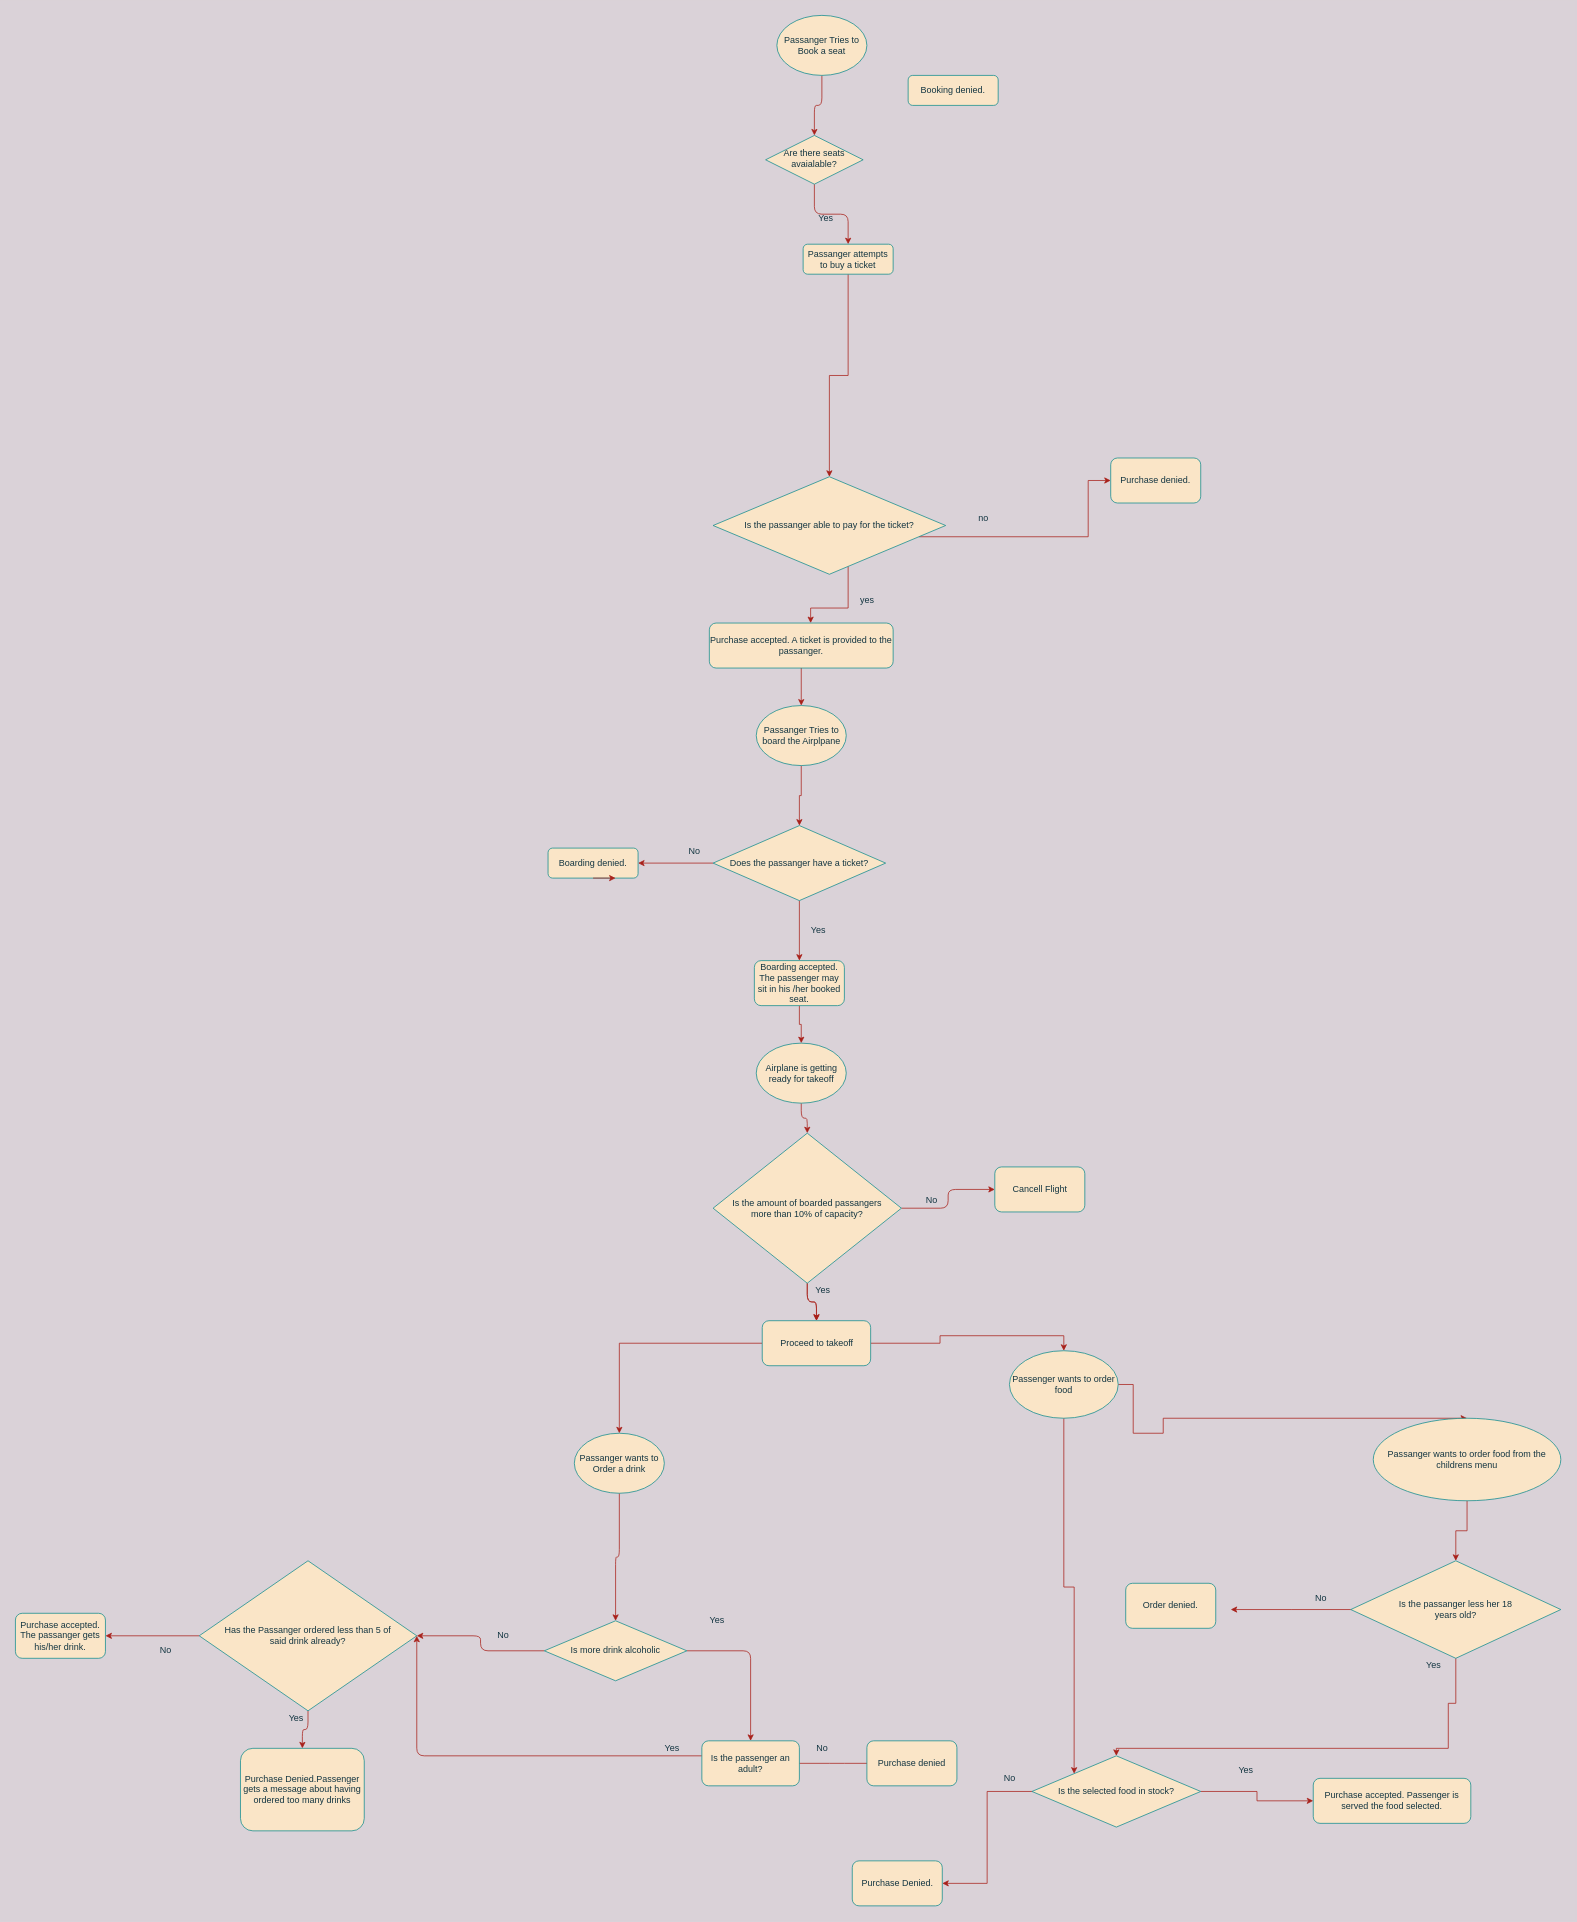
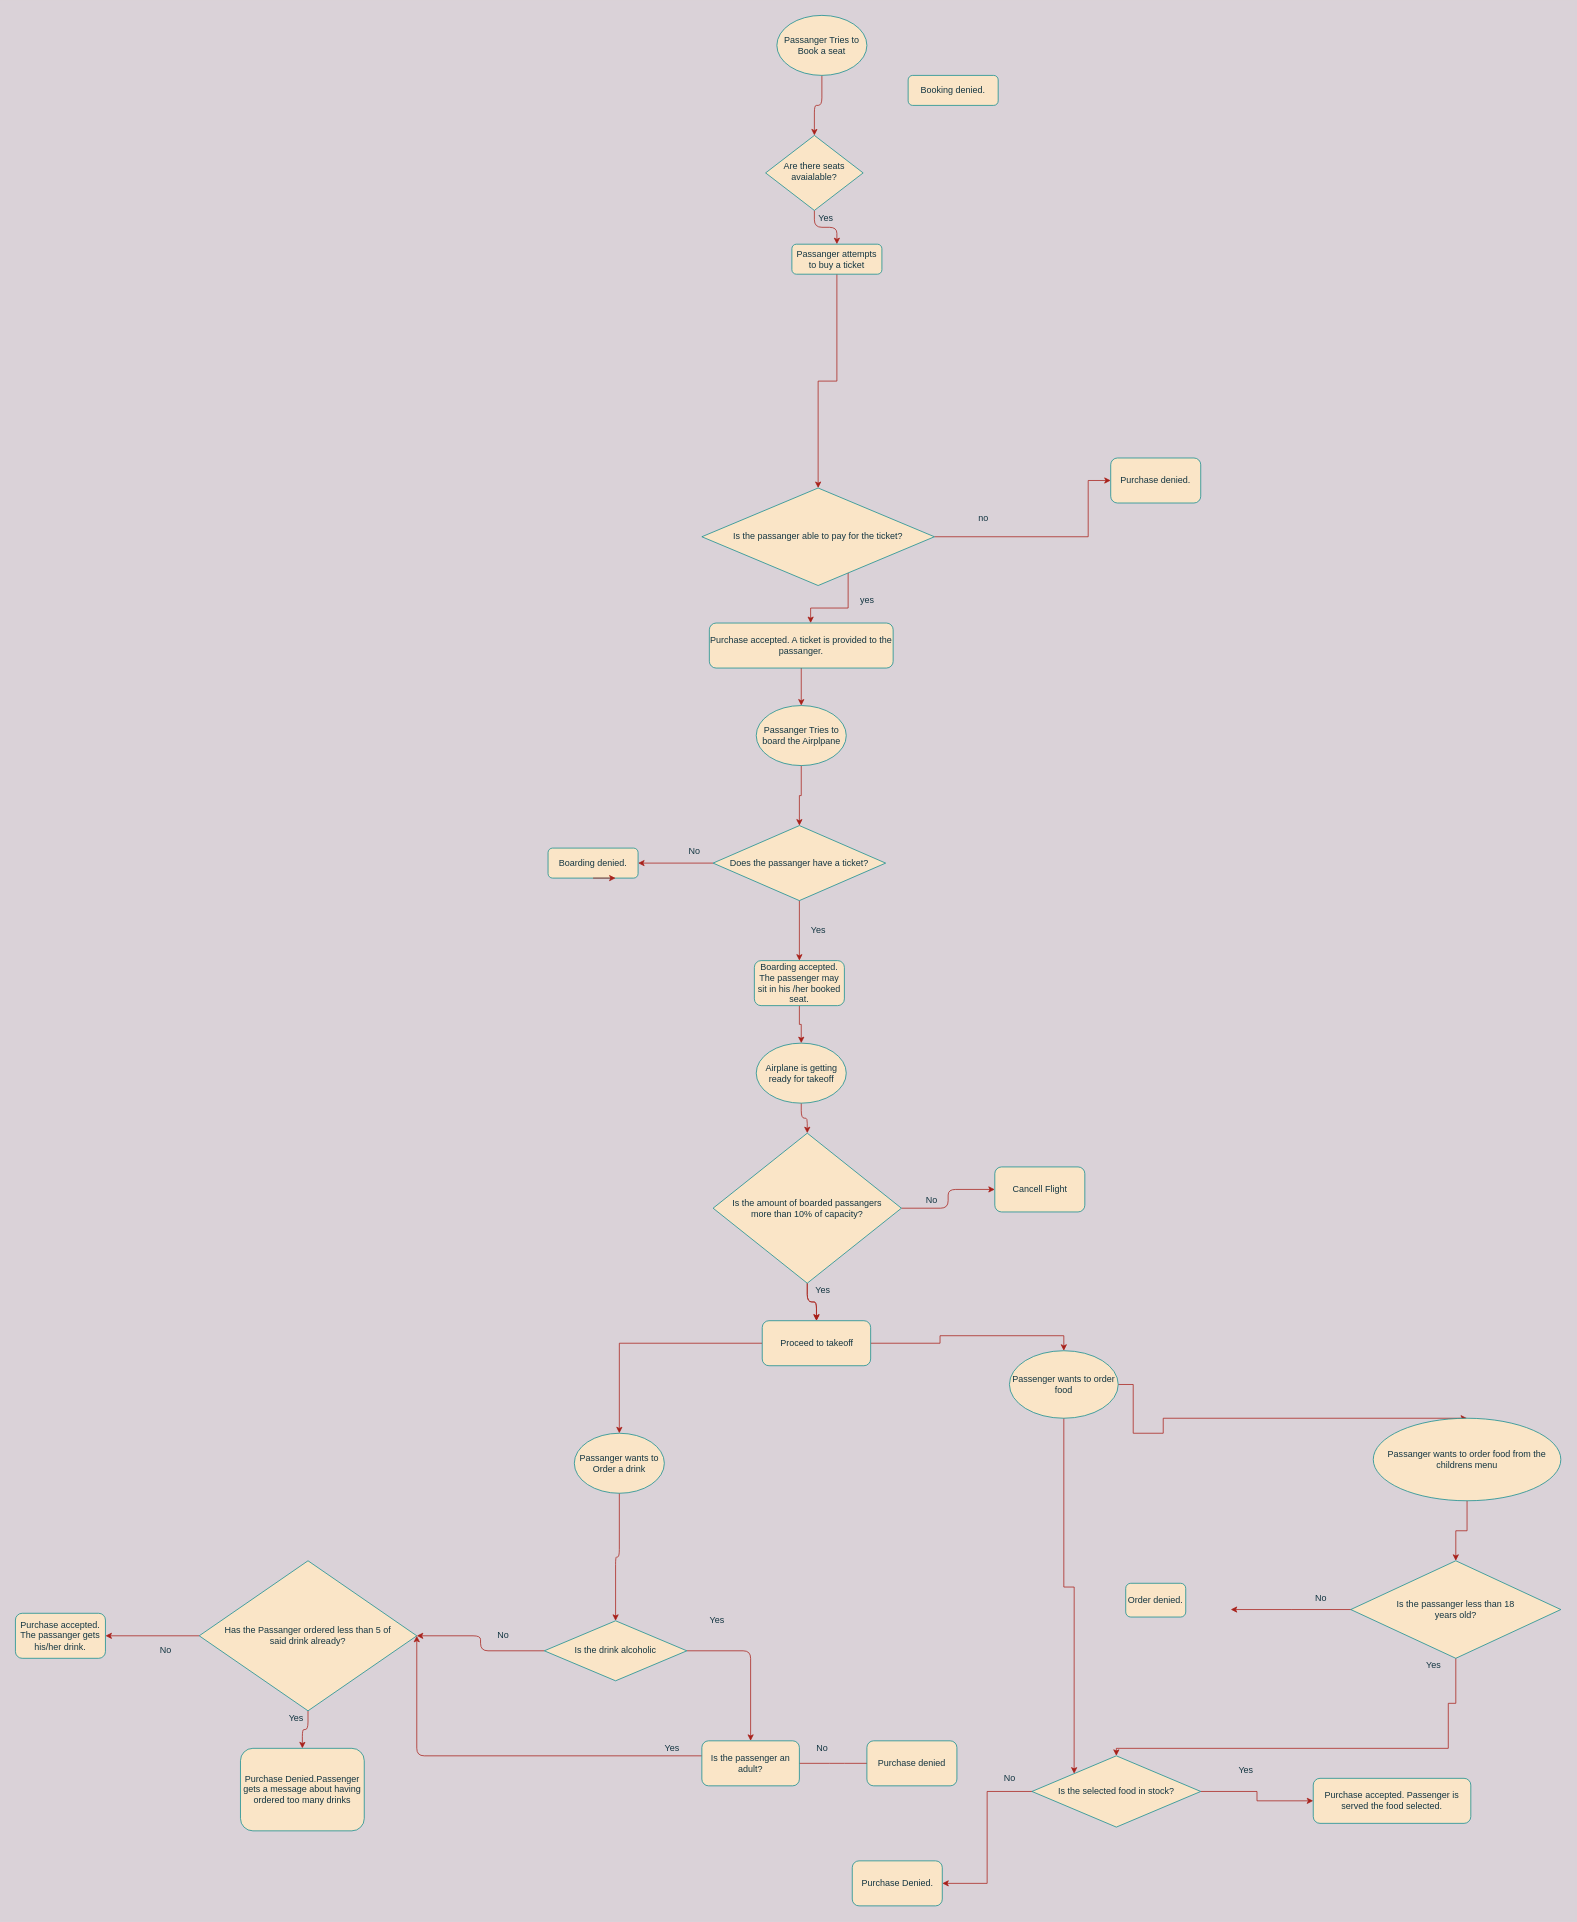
(814, 160) -> (814, 173)
(848, 259) -> (837, 259)
(829, 525) -> (818, 537)
(1170, 1605) -> (1155, 1600)
(1455, 1609) -> (1455, 1609)
(615, 1650) -> (615, 1650)
